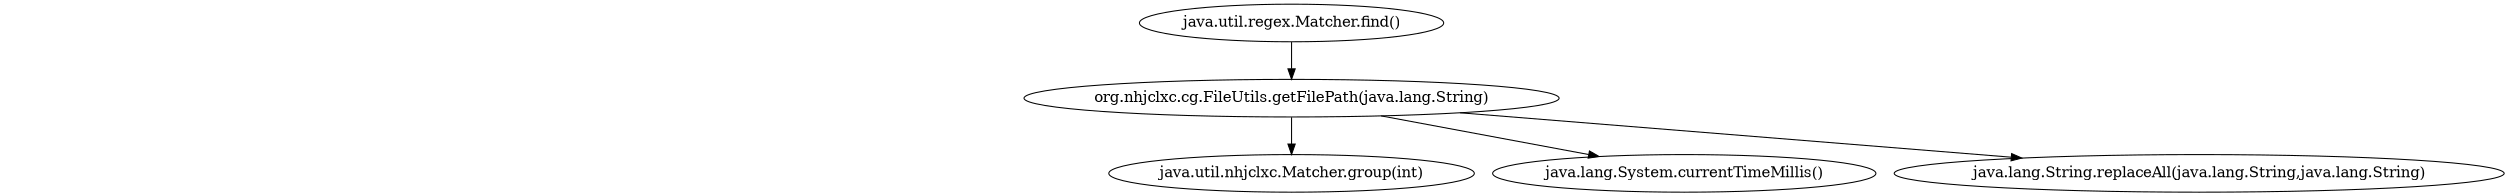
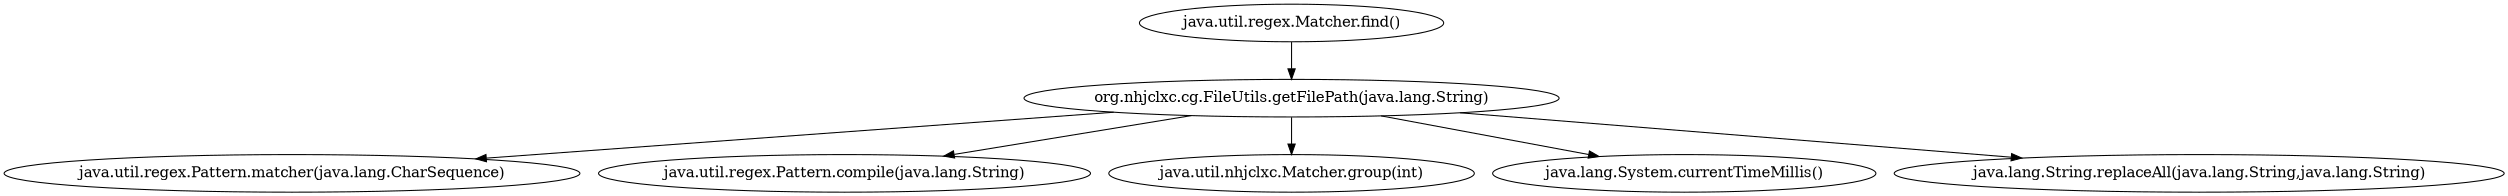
none -> (292, 173)
none -> (845, 173)
